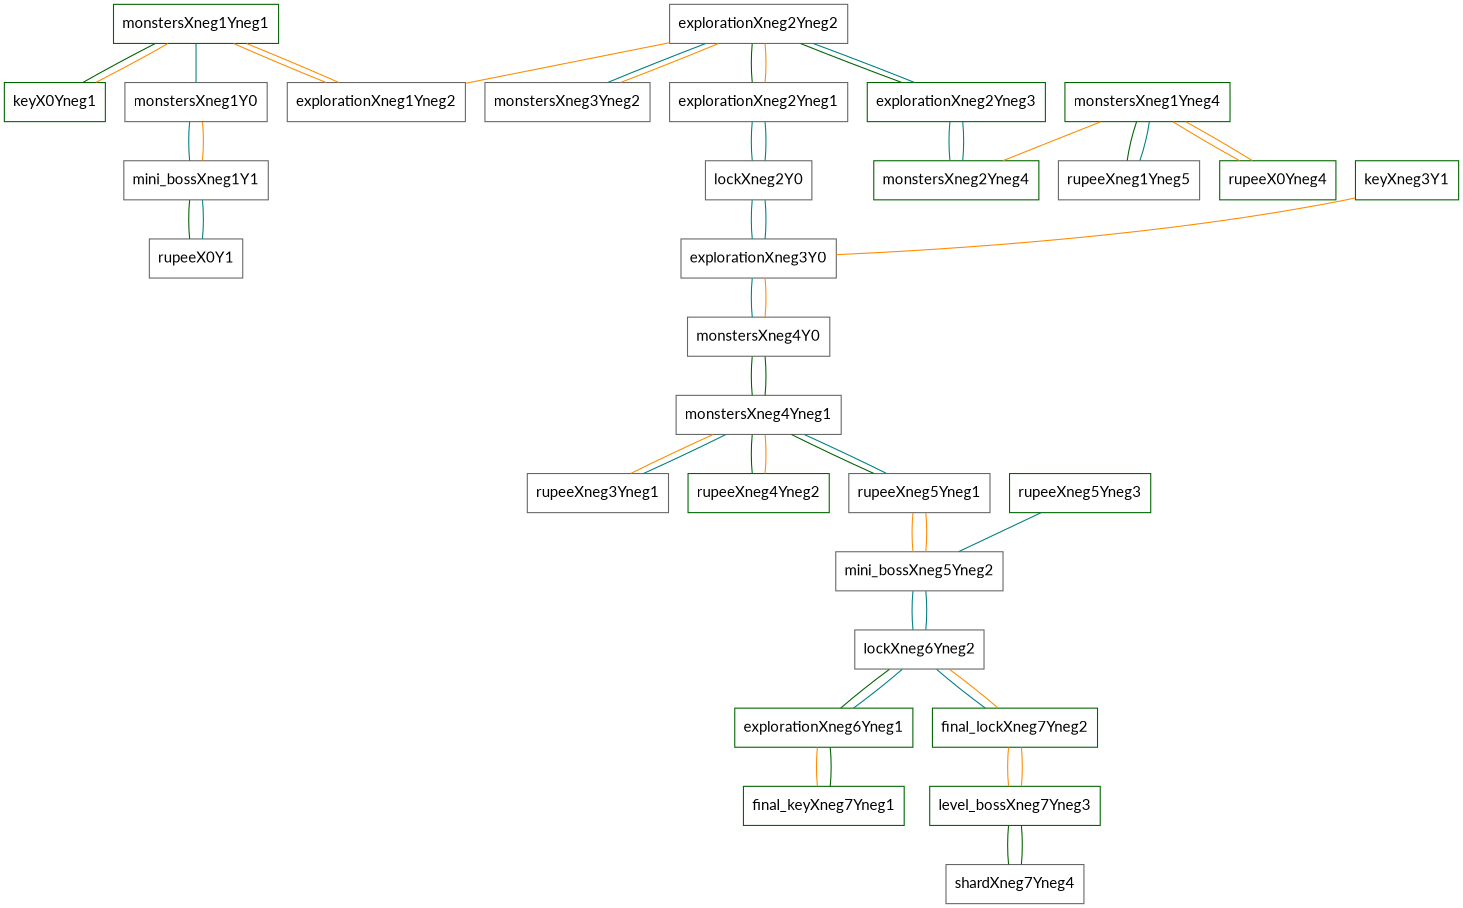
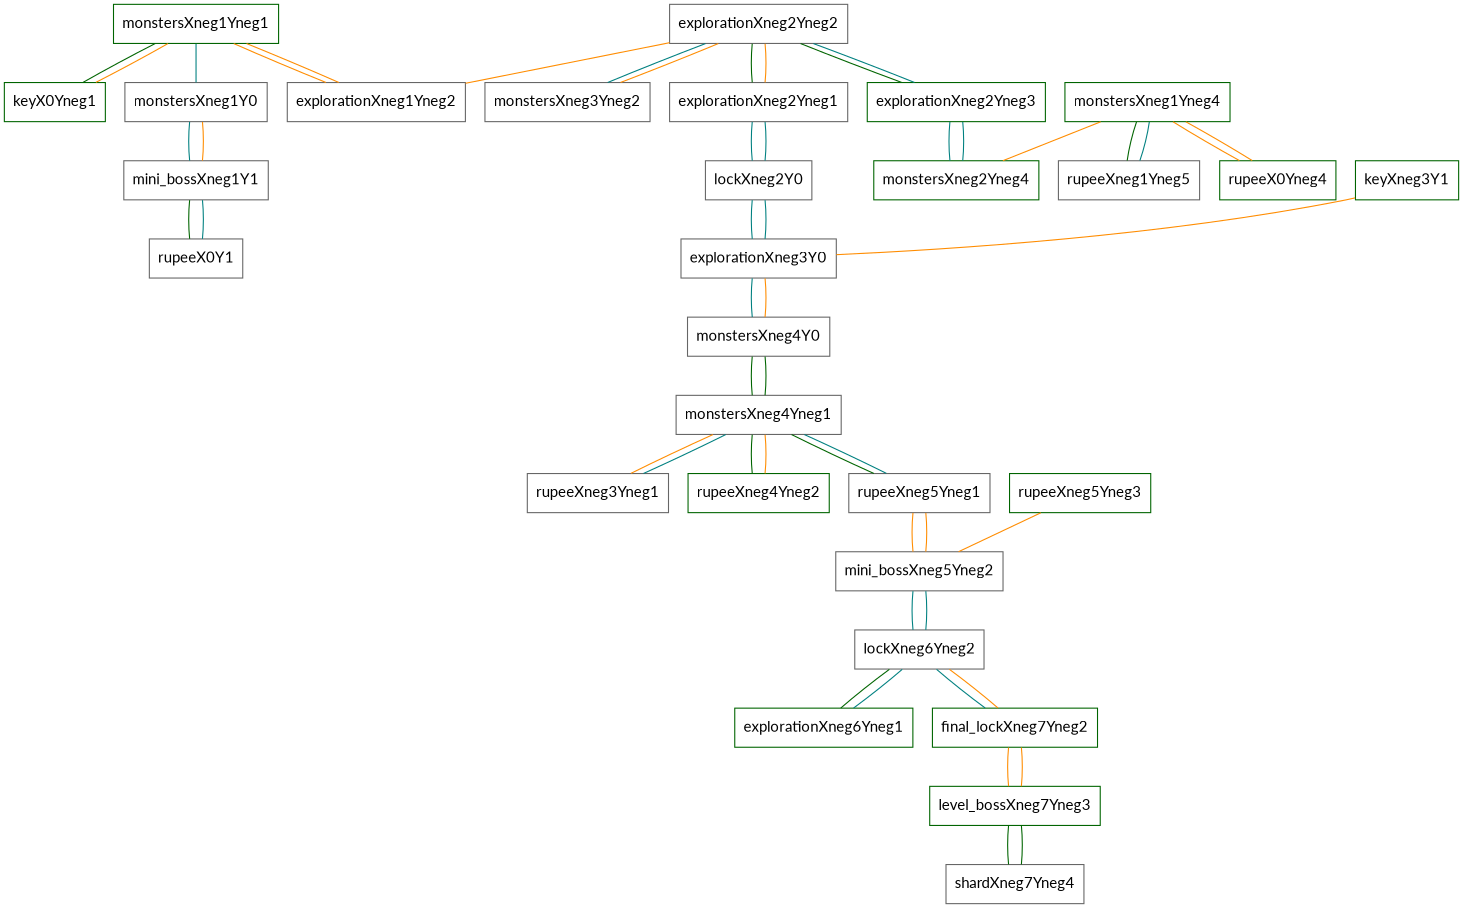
(1000, 532) -> (1000, 532)
(824, 806) -> none
